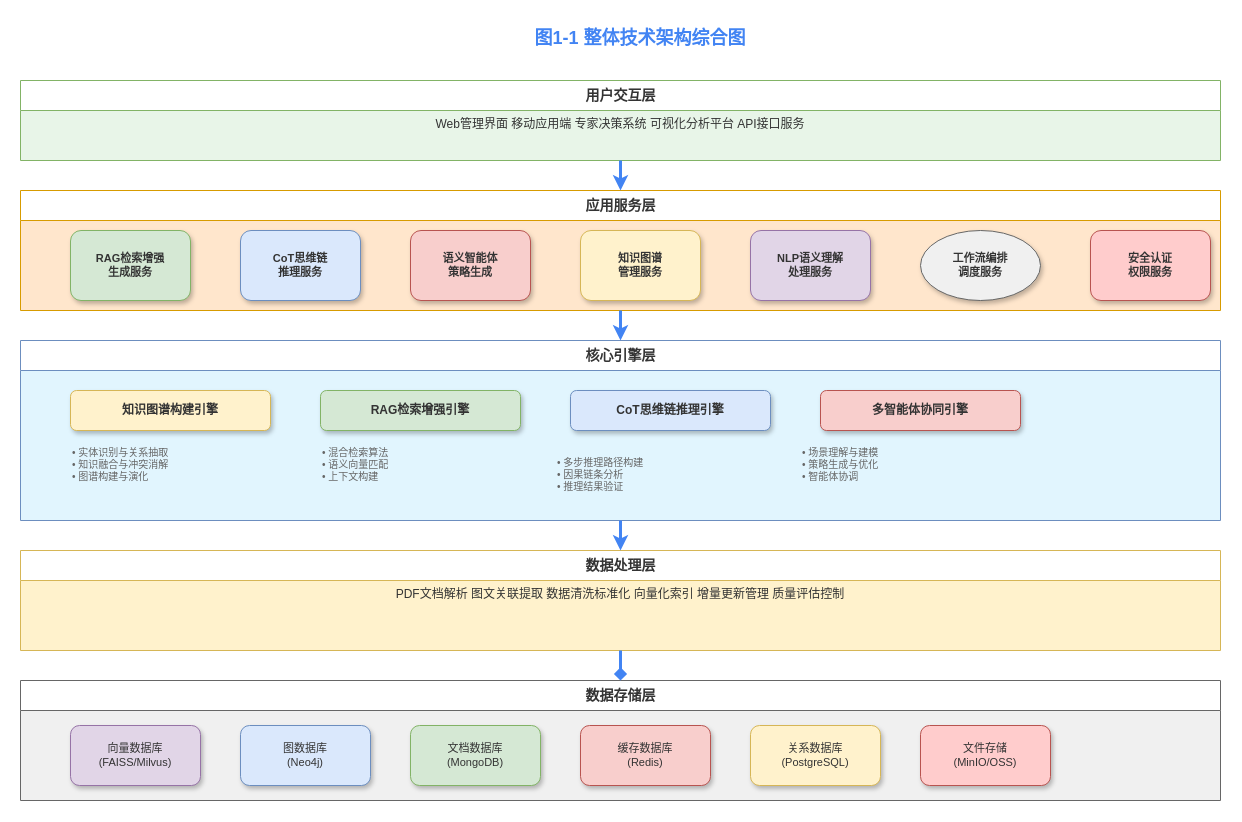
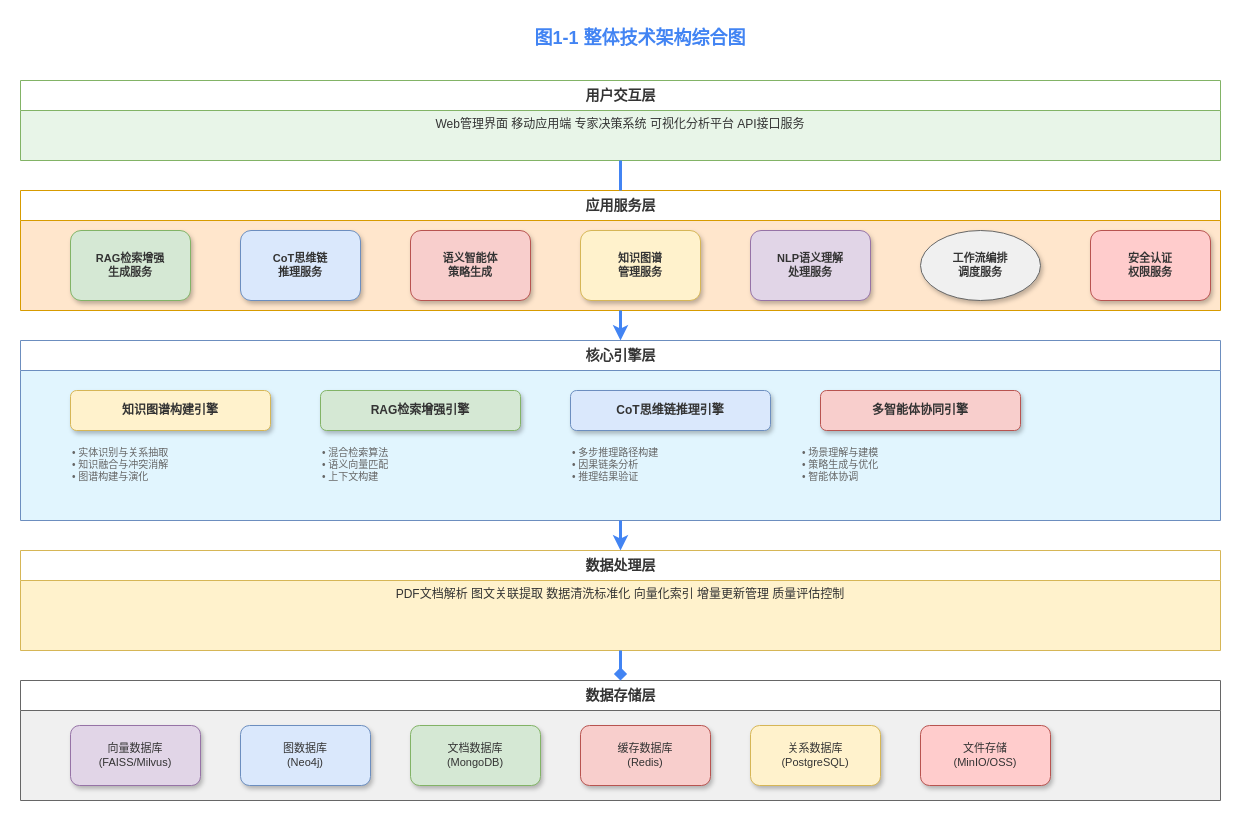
(621, 178) -> (621, 183)
(656, 476) -> (671, 466)
